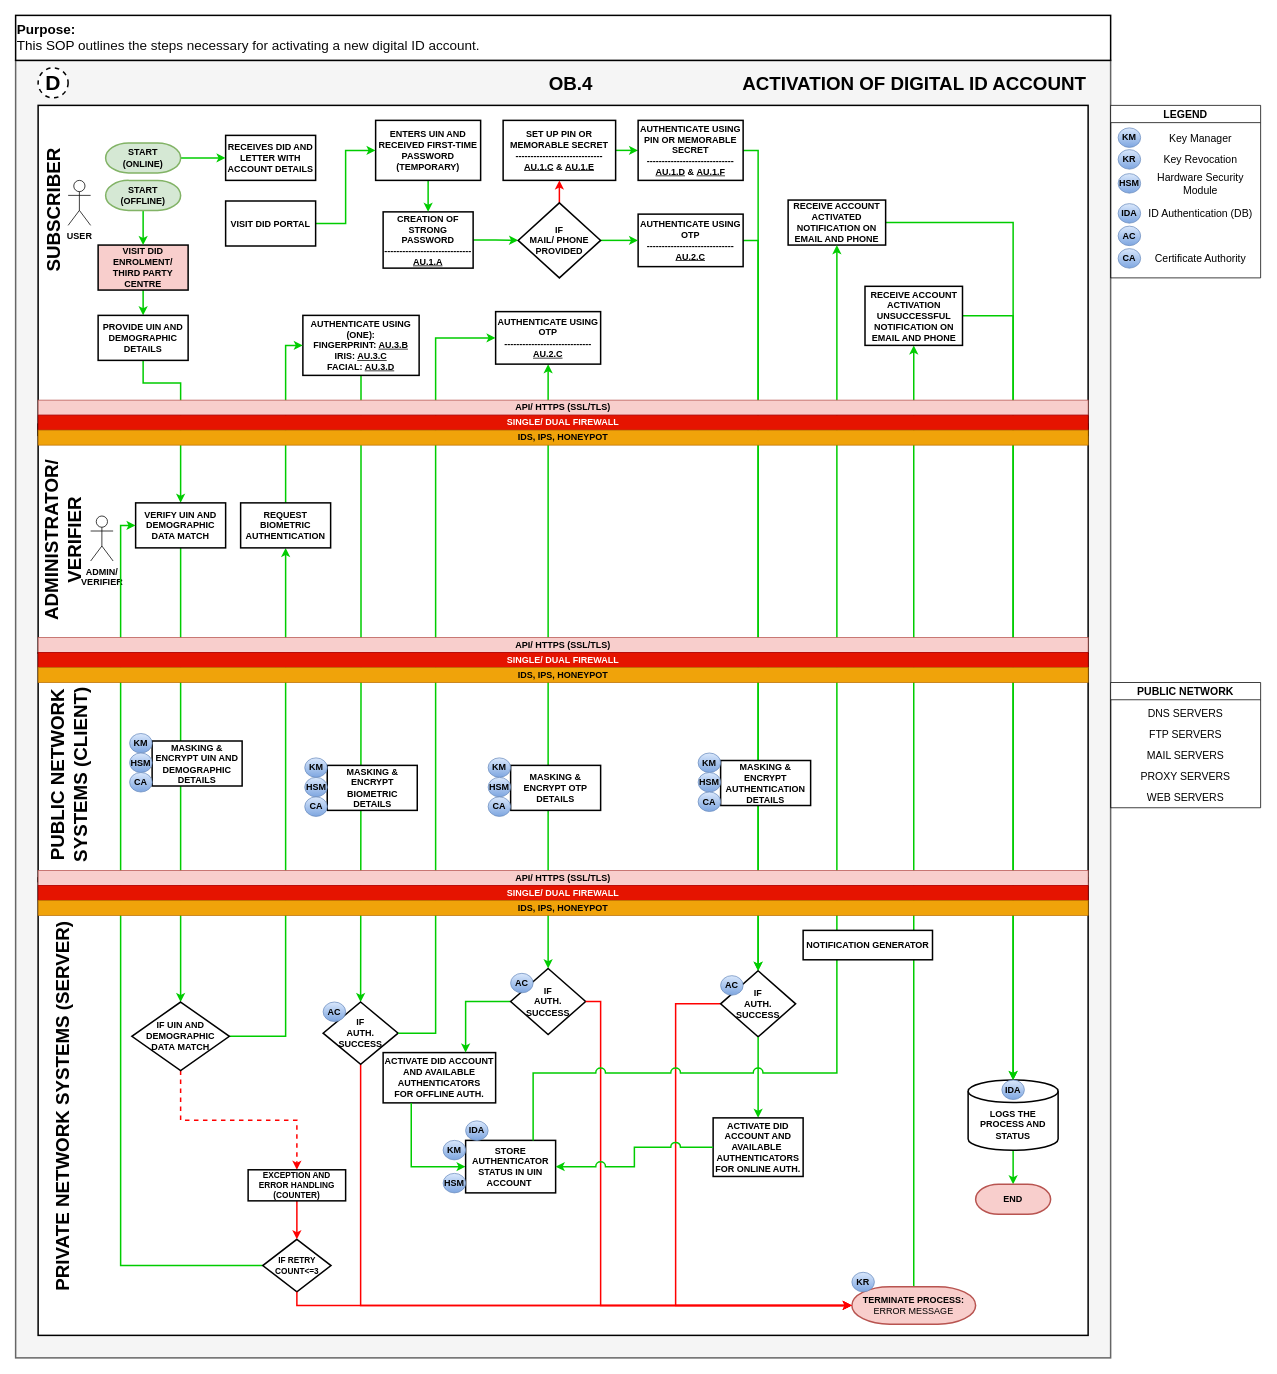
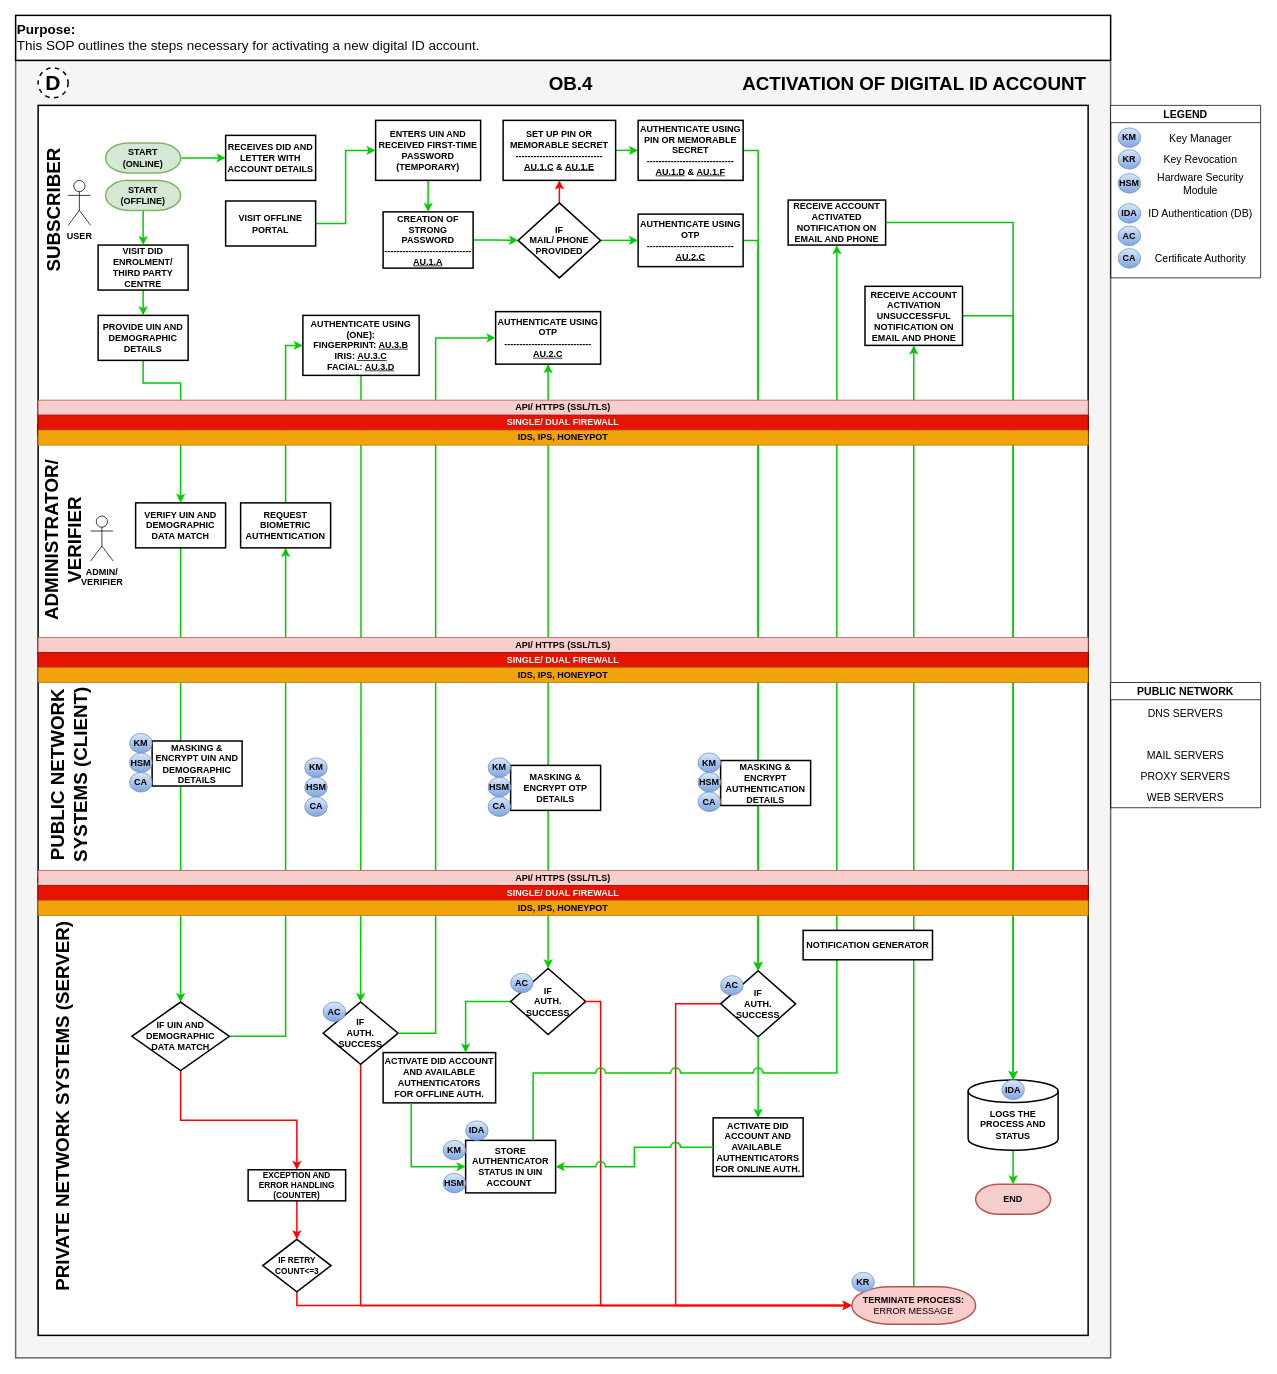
(270, 224) -> (270, 224)
(143, 268) -> (143, 268)
(1185, 734) -> none
(372, 788) -> none
(235, 1120) -> (235, 1120)
(120, 1162) -> none
